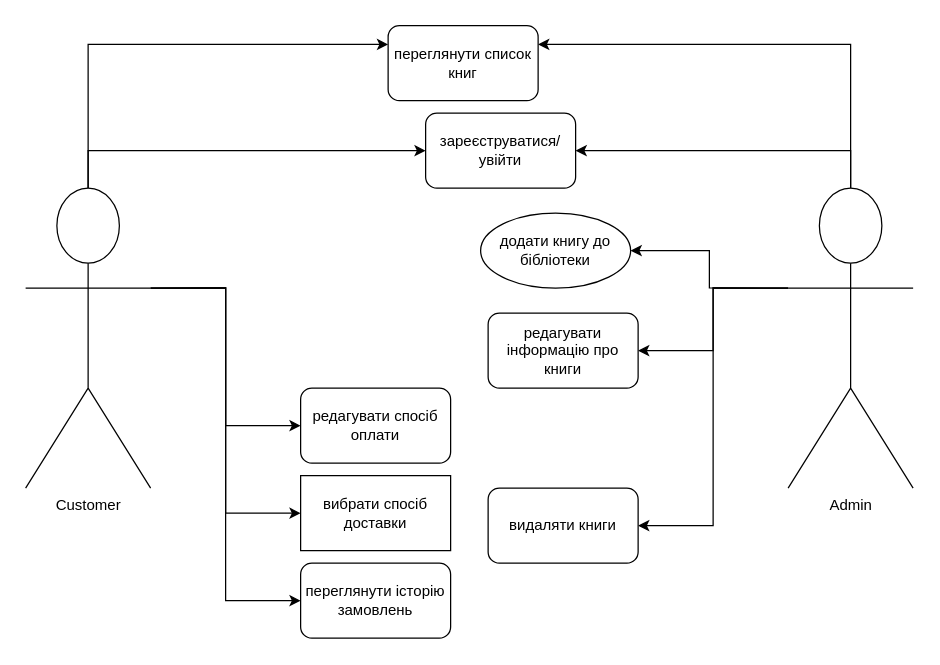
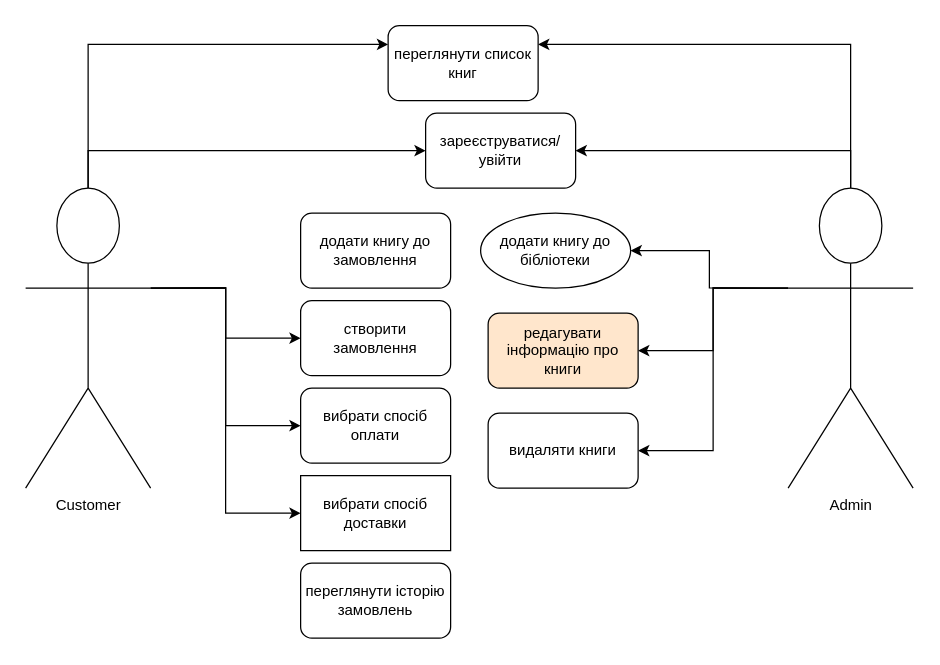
none -> (376, 251)
none -> (260, 338)
none -> (376, 338)
(563, 351) -> (563, 351)
(376, 426) -> (376, 426)
(563, 526) -> (563, 451)
(226, 592) -> none
